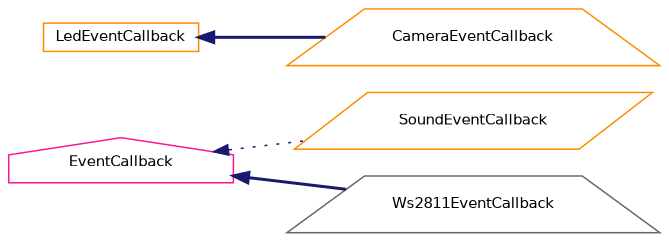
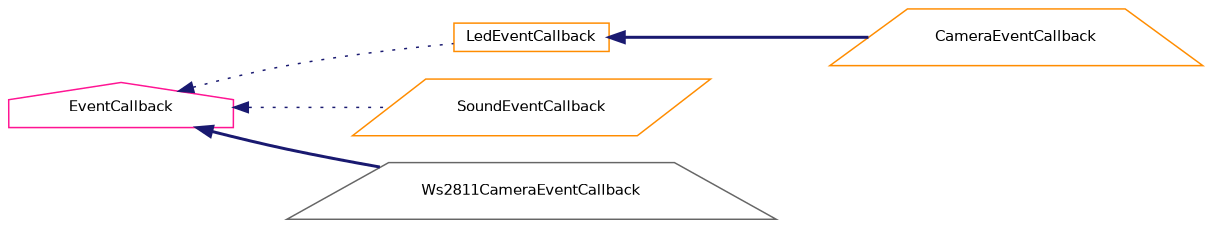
none -> (322, 60)
(473, 204) -> (532, 191)
